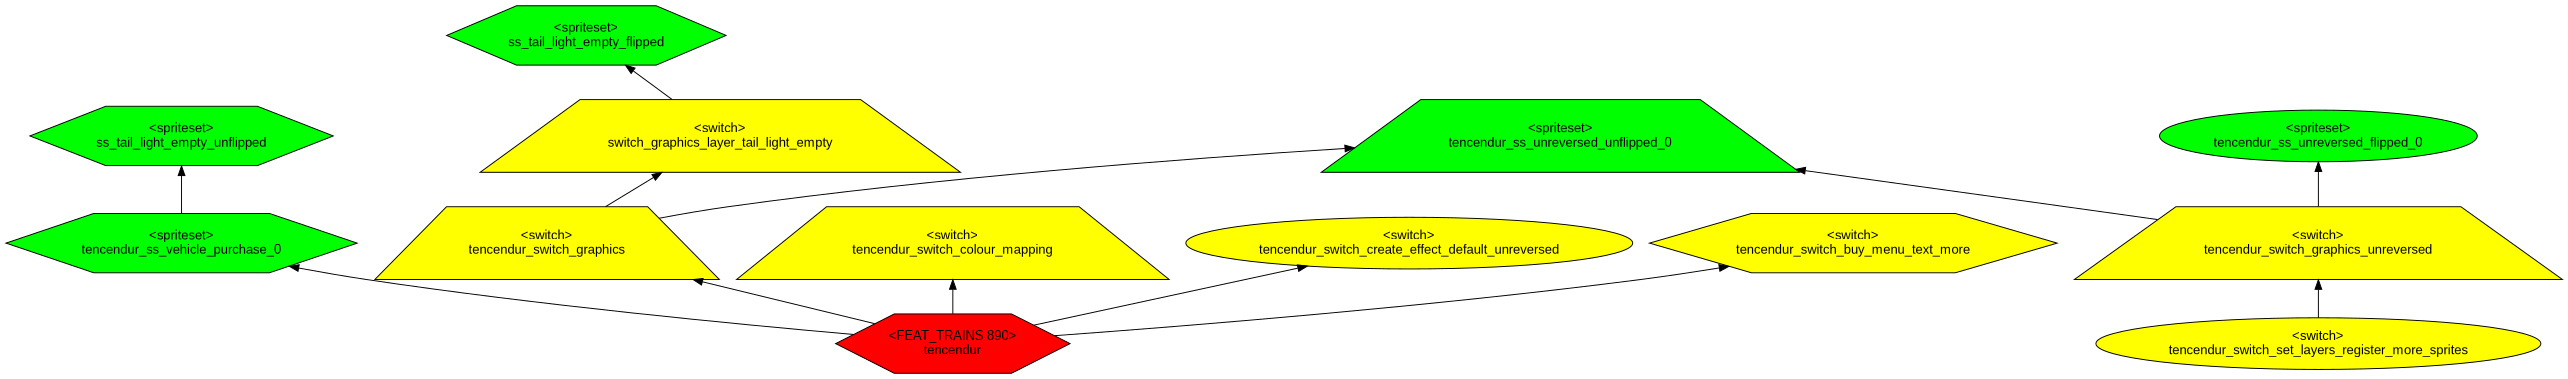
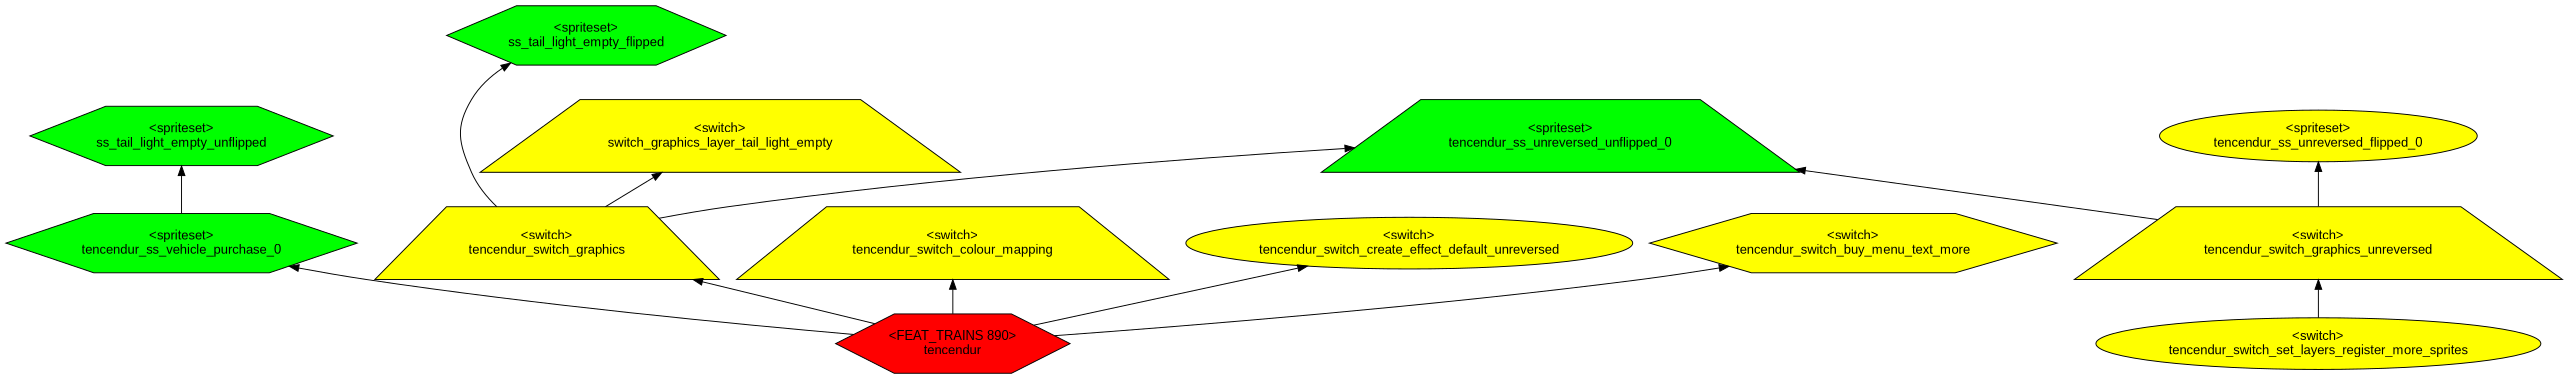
(653, 85) -> (460, 135)
(2318, 136) -> (2318, 136)
